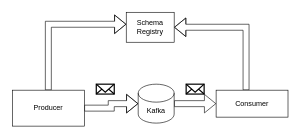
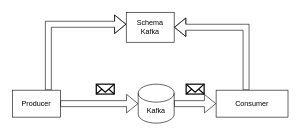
(150, 27) -> (150, 27)
(48, 108) -> (36, 104)
